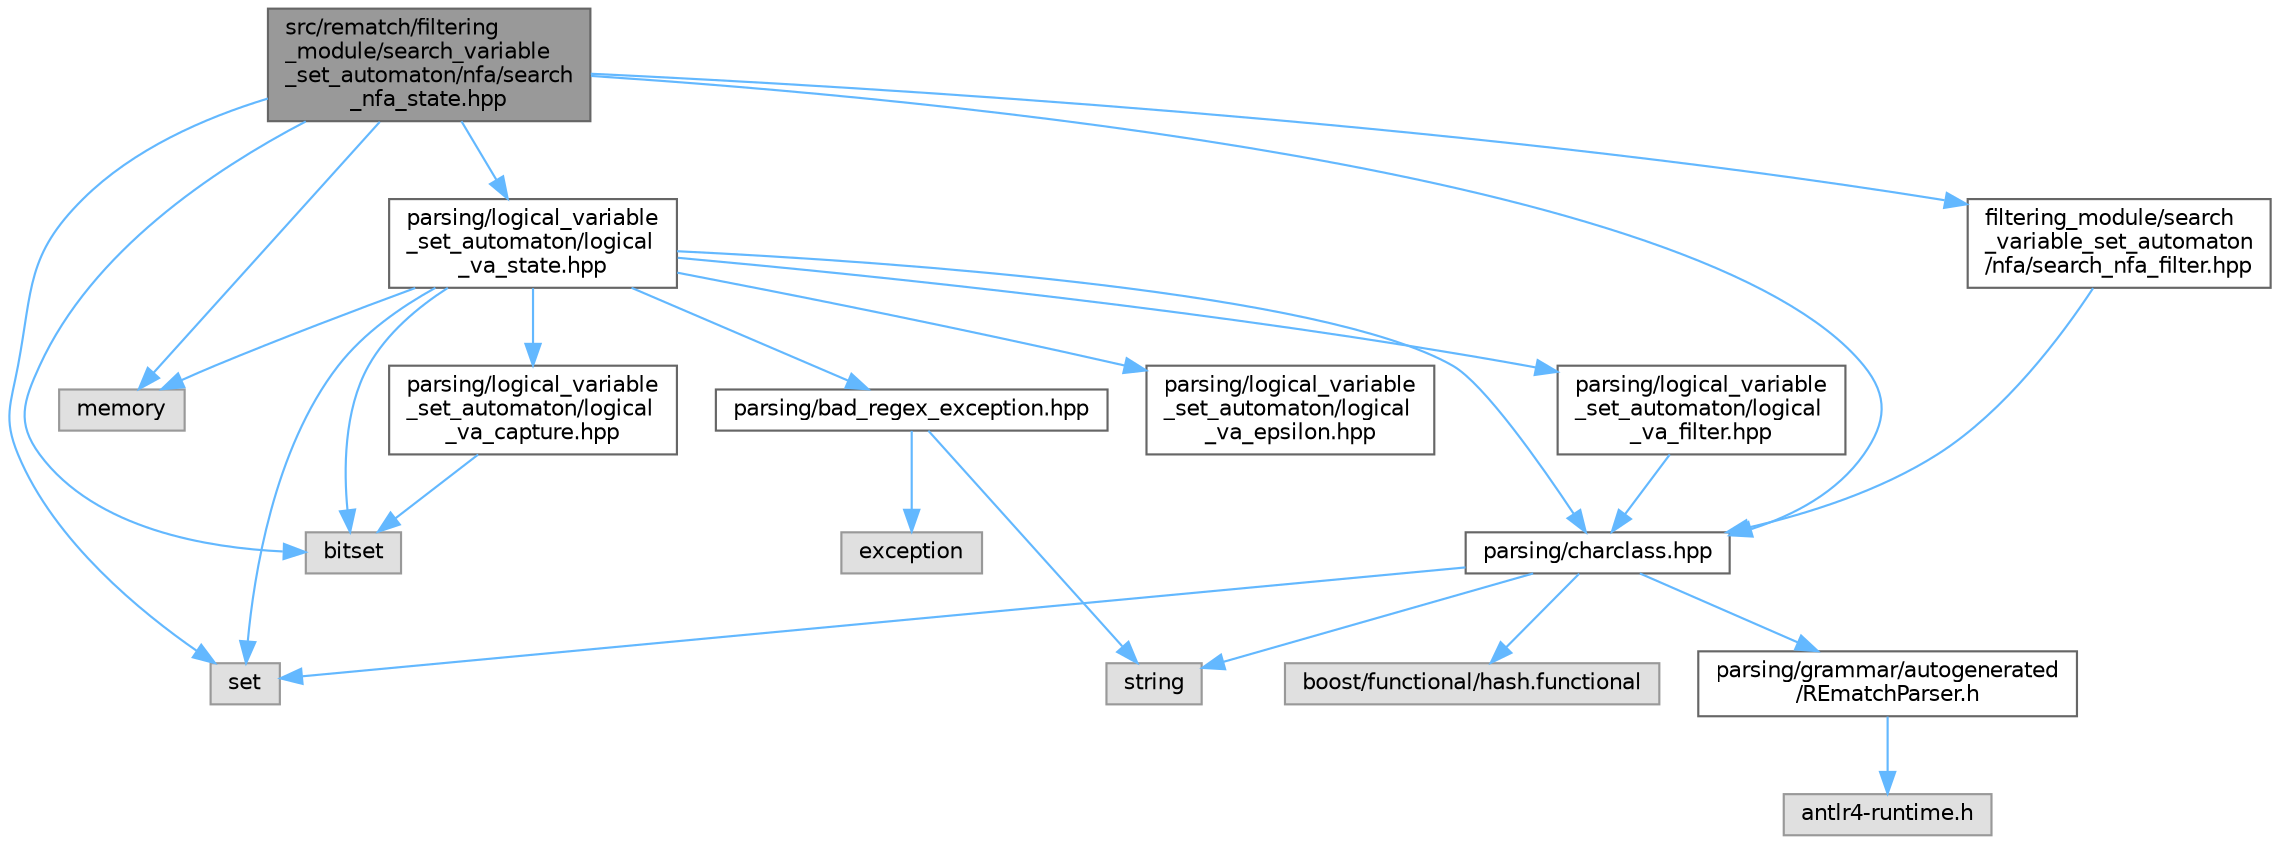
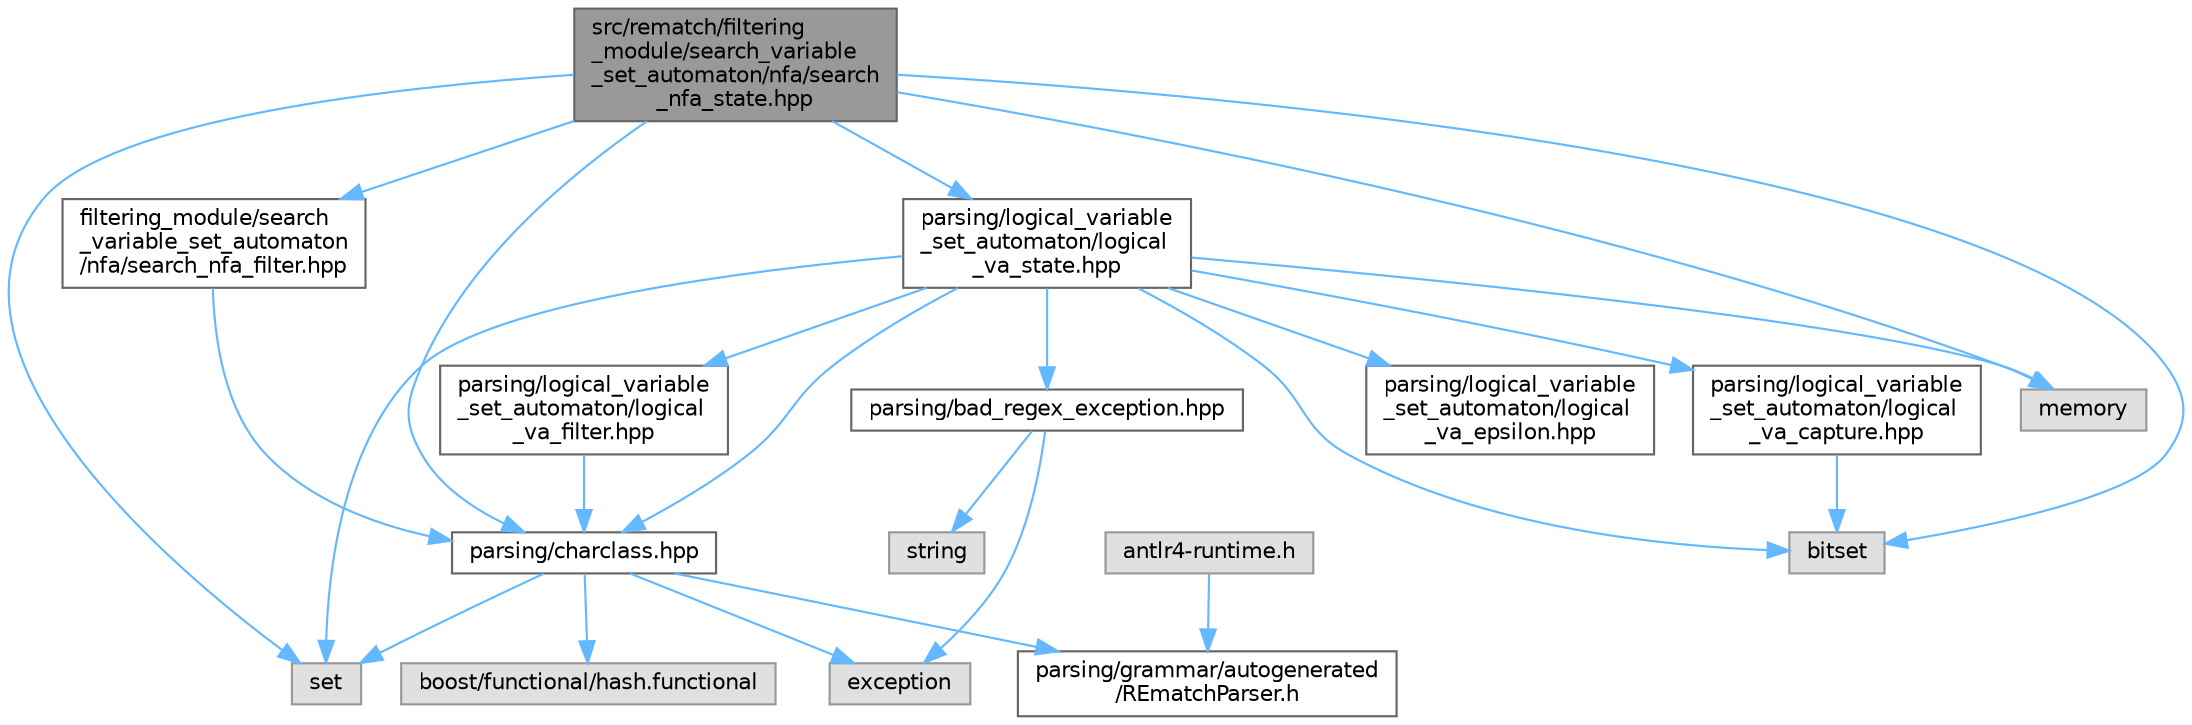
(1378, 618) -> (732, 614)
(1888, 744) -> (1209, 601)
